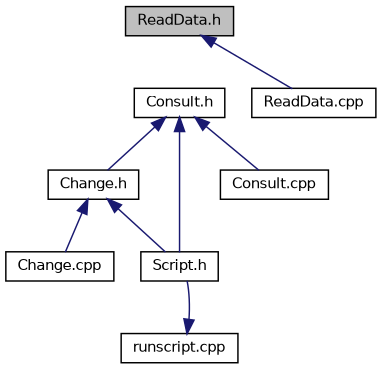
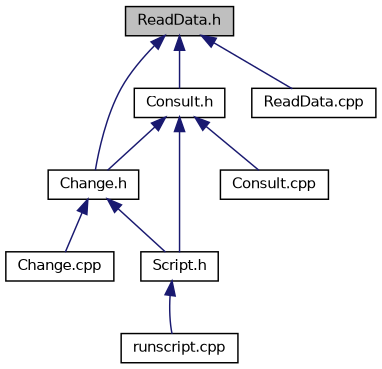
none -> (180, 70)
none -> (114, 103)
(189, 300) -> (170, 315)
